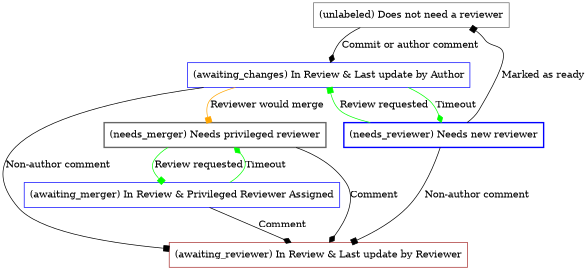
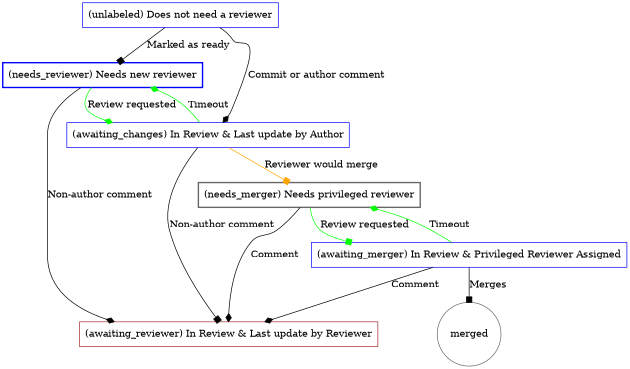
(411, 15) -> (180, 15)
(498, 75) -> (144, 43)
(346, 114) -> (86, 108)
(410, 204) -> (48, 212)
none -> (469, 334)
